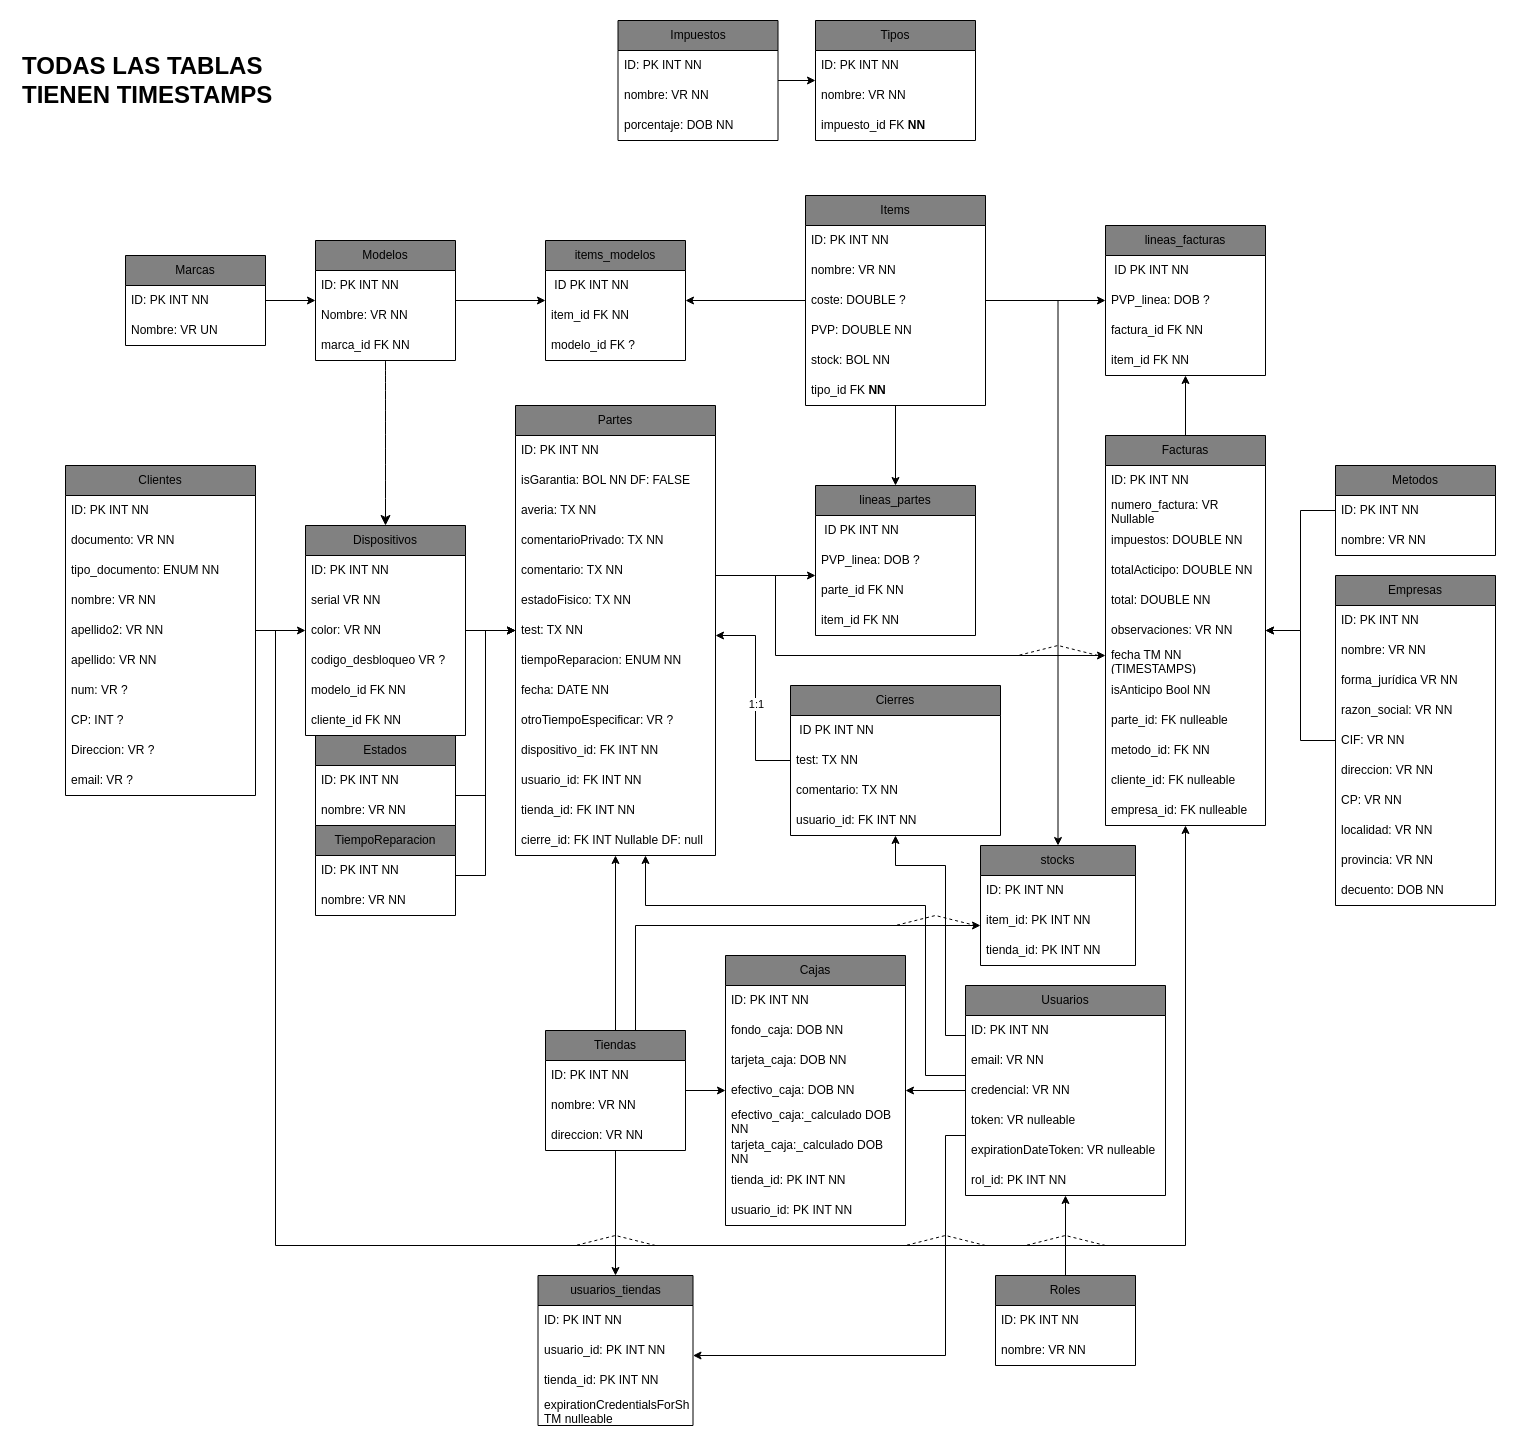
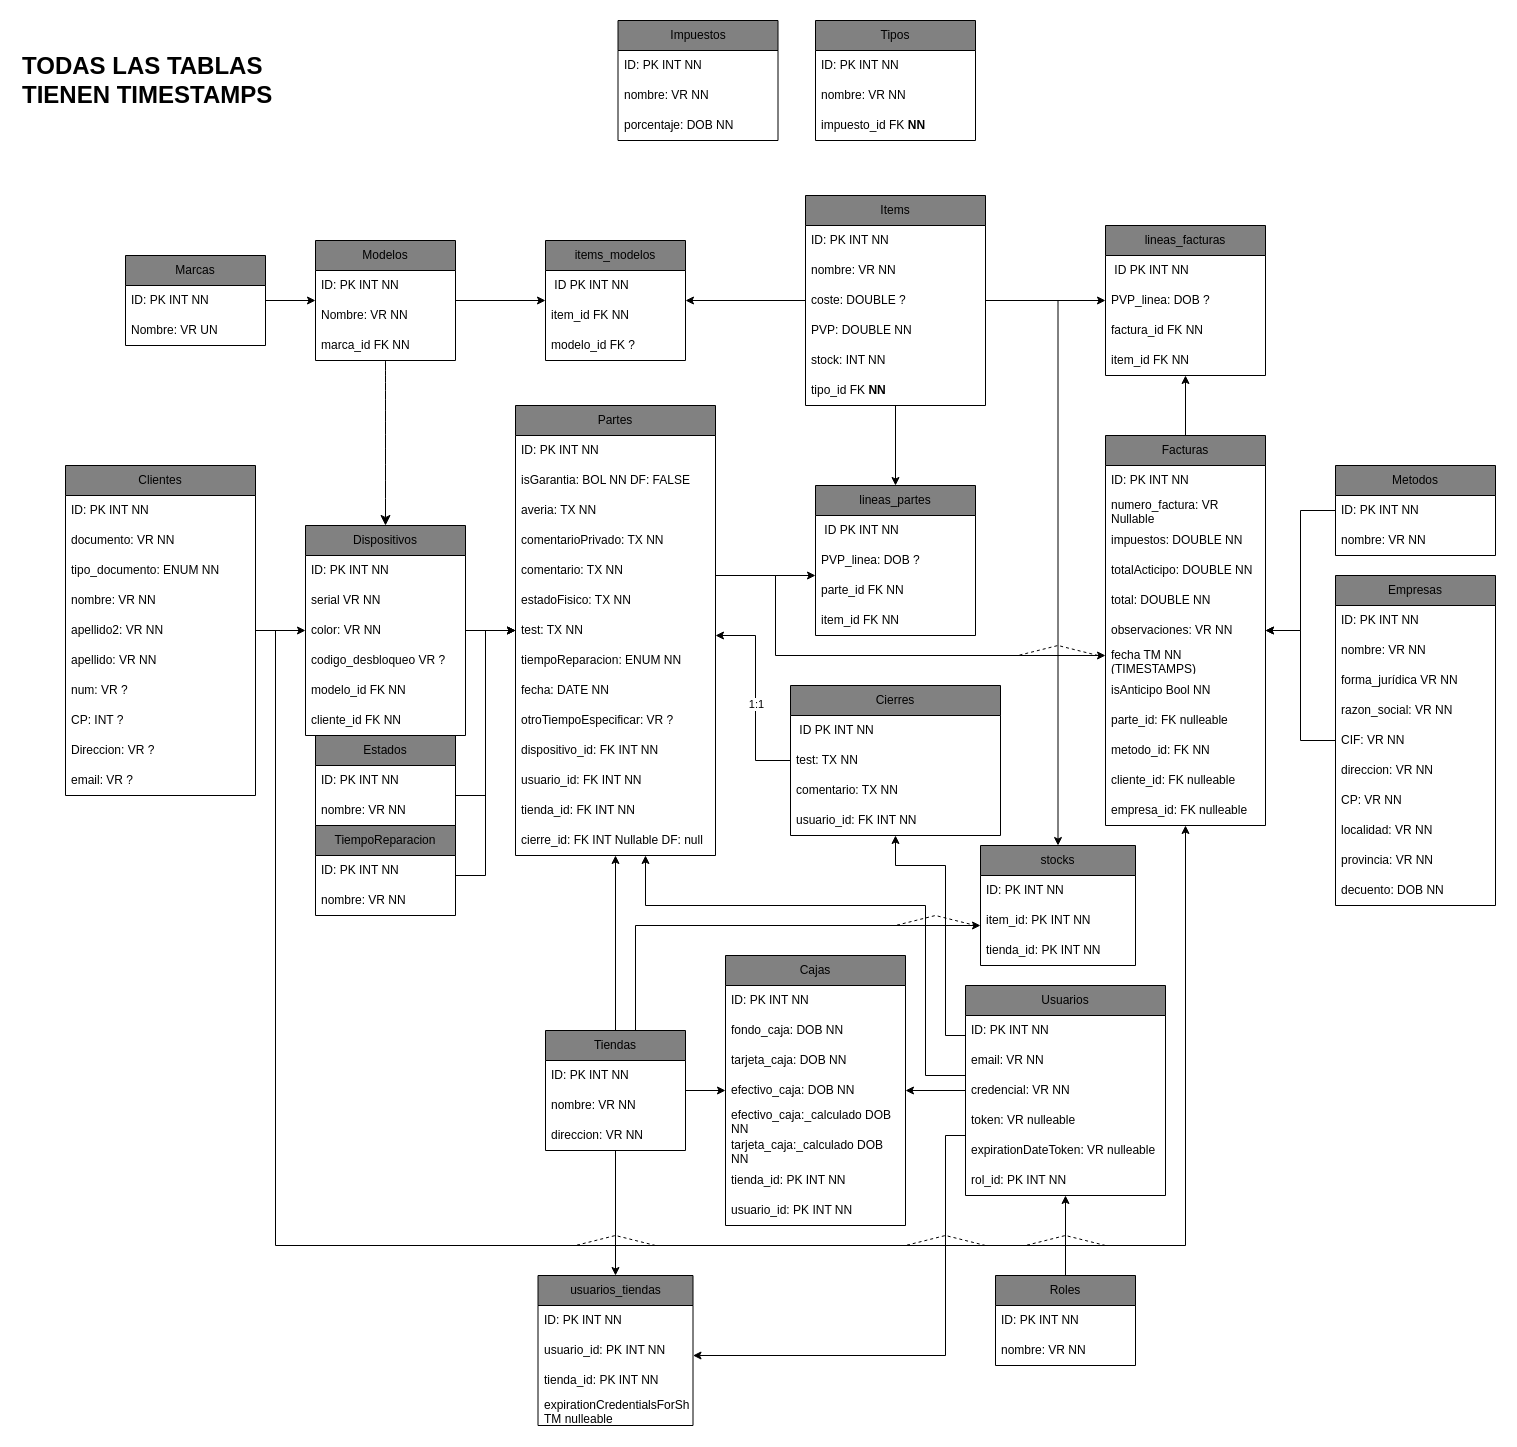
(796, 81) -> none
(851, 361) -> (851, 361)
